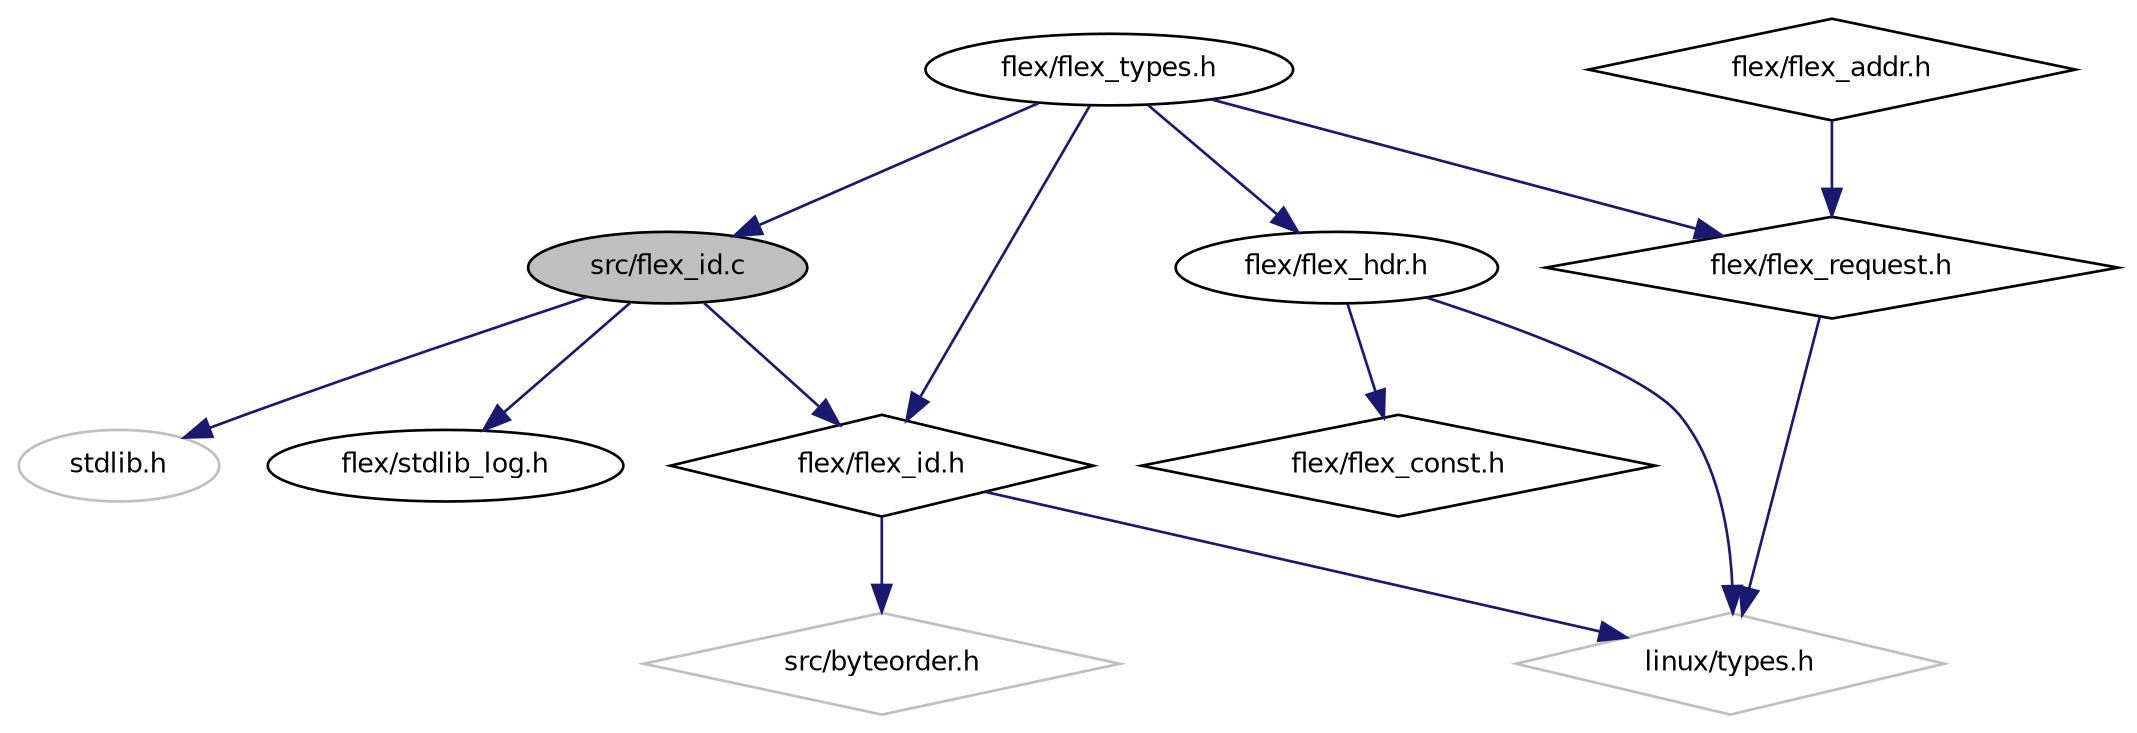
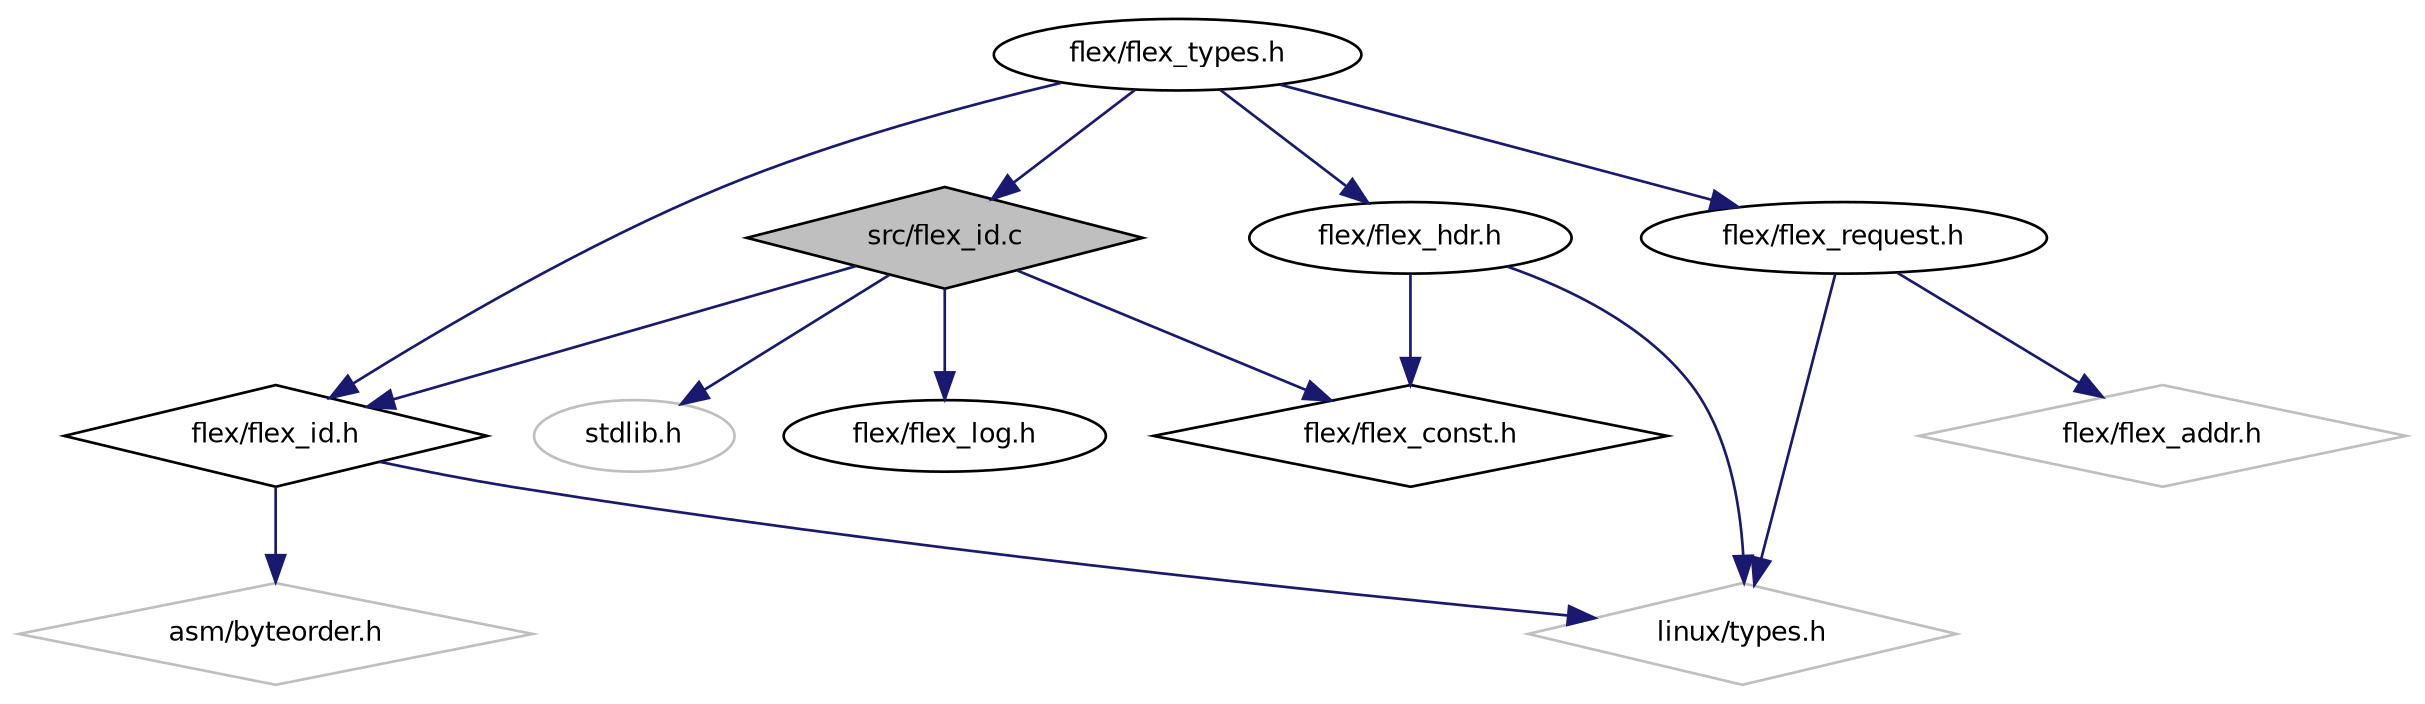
(1832, 70) -> (2163, 436)
(1832, 155) -> (1988, 328)
(668, 268) -> (945, 238)
(1832, 268) -> (1844, 238)
none -> (1162, 330)
(446, 466) -> (945, 436)
(882, 664) -> (276, 634)
